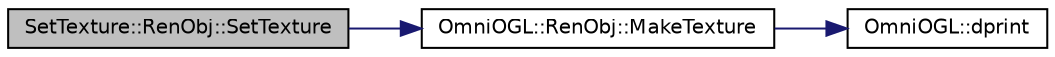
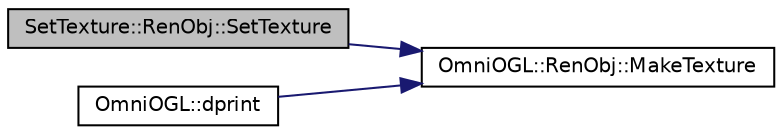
(800, 29) -> (339, 91)
